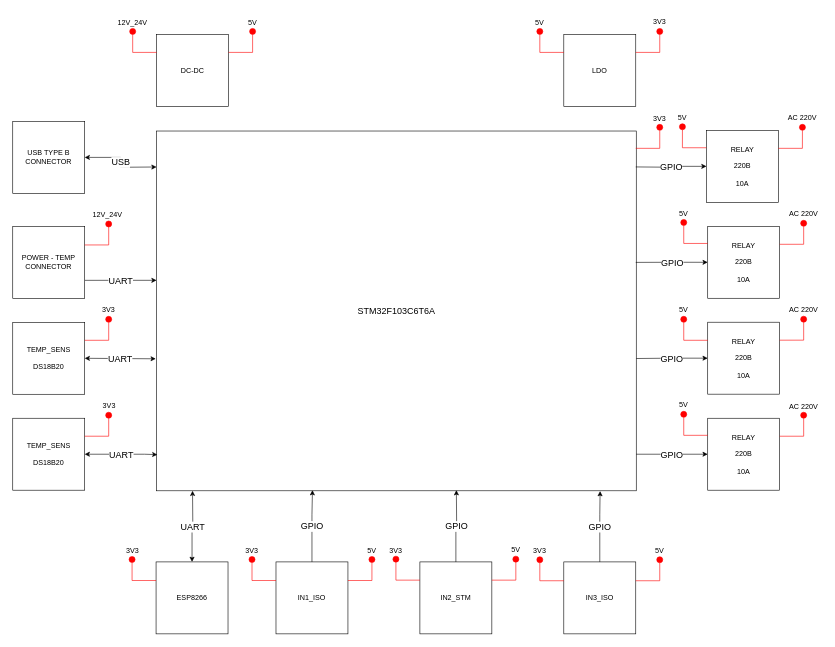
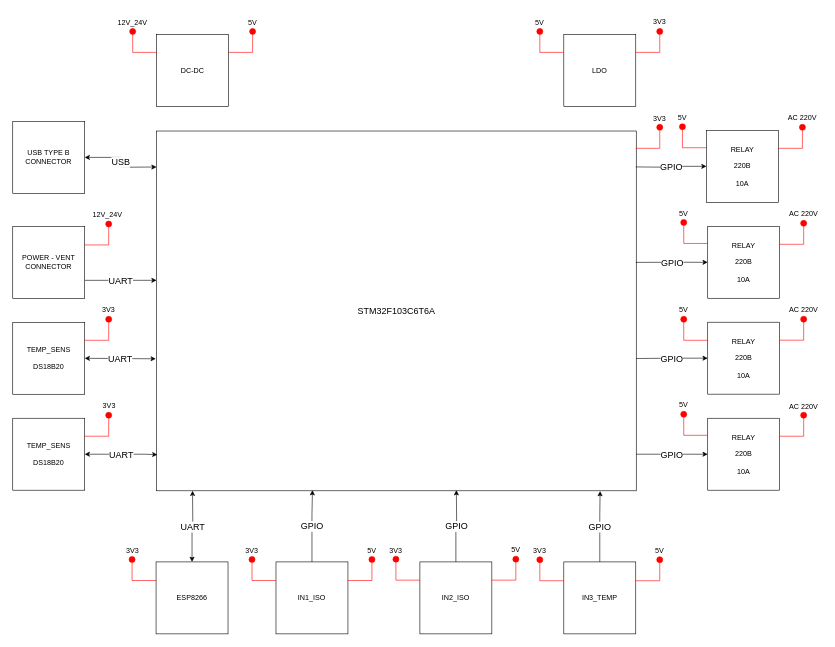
(48, 263) -> (48, 263)
(456, 599) -> (456, 599)
(600, 599) -> (600, 599)
